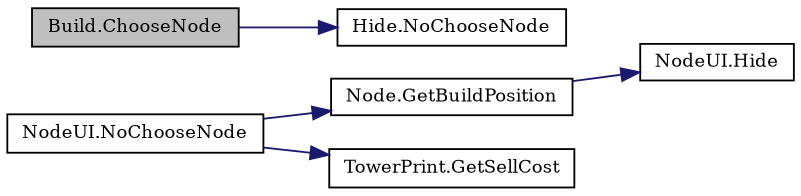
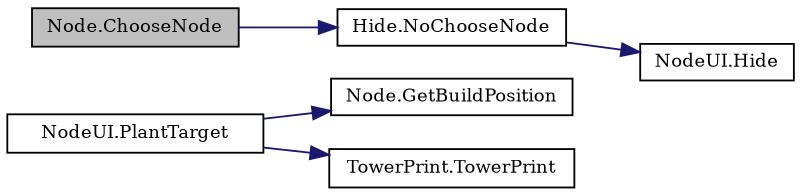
(135, 27) -> (135, 27)
(597, 78) -> (594, 46)
(135, 134) -> (135, 134)
(452, 168) -> (452, 168)
